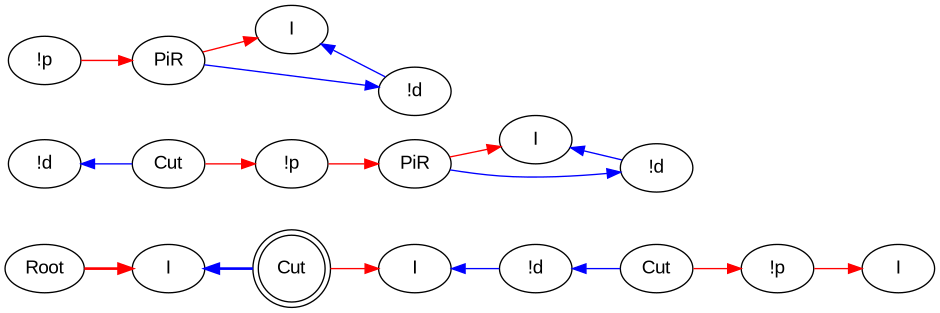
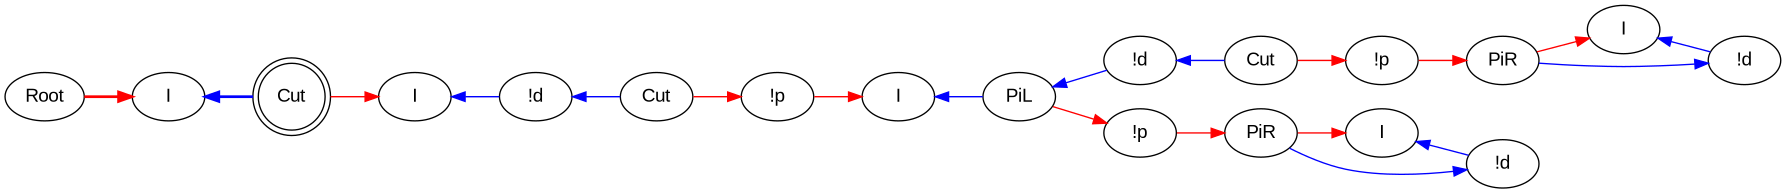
none -> (1019, 97)
